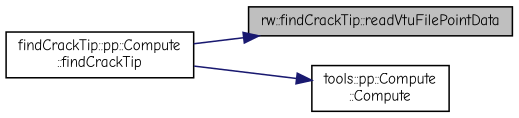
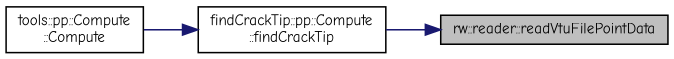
(380, 21) -> (554, 30)
(245, 72) -> (163, 30)
